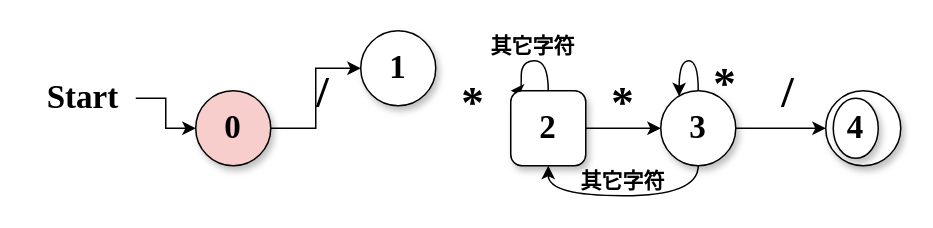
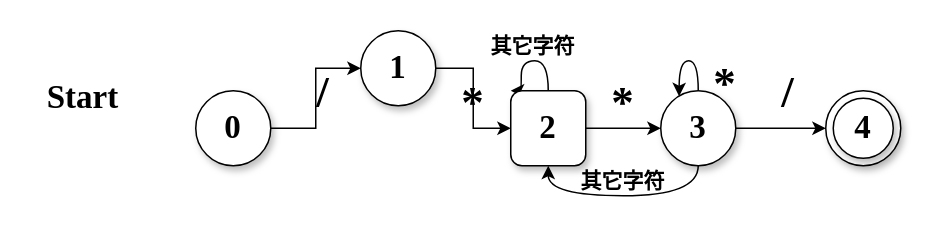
none -> (465, 68)
(166, 108) -> none
(233, 128) -> (233, 128)
(856, 128) -> (863, 128)
